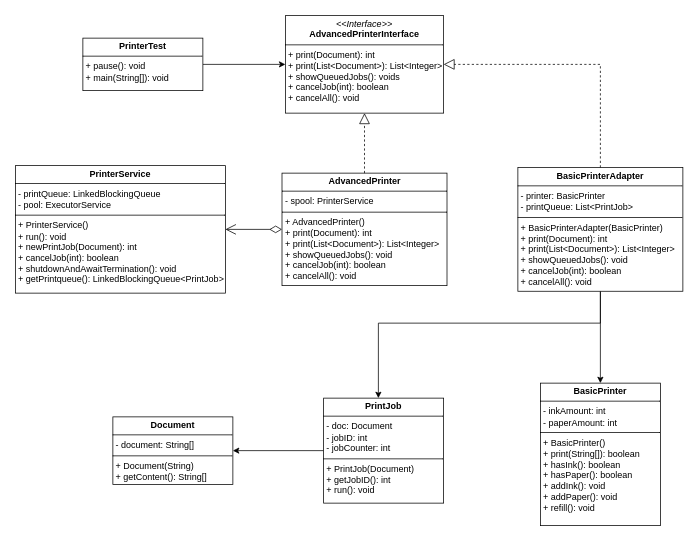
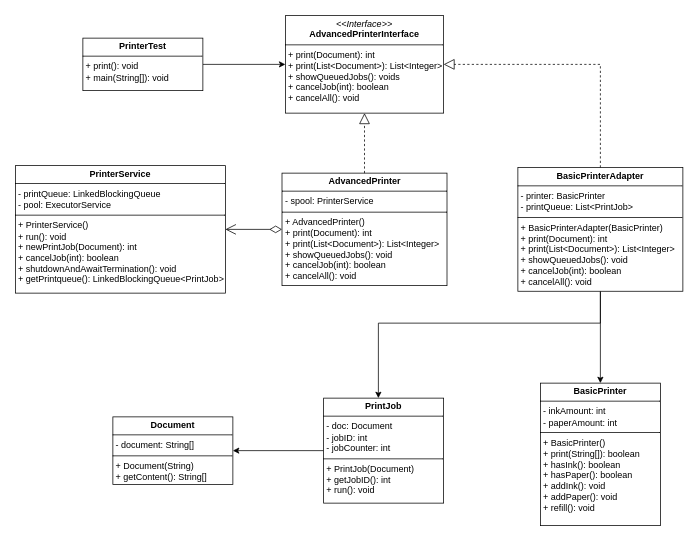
(131, 54) -> (131, 54)
